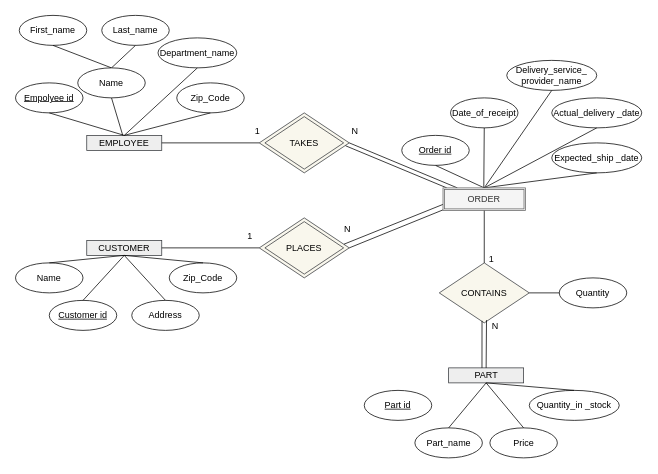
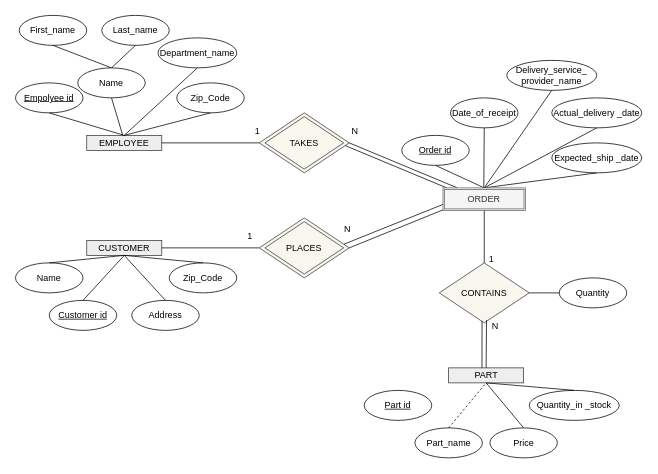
(467, 405) -> (467, 405)
